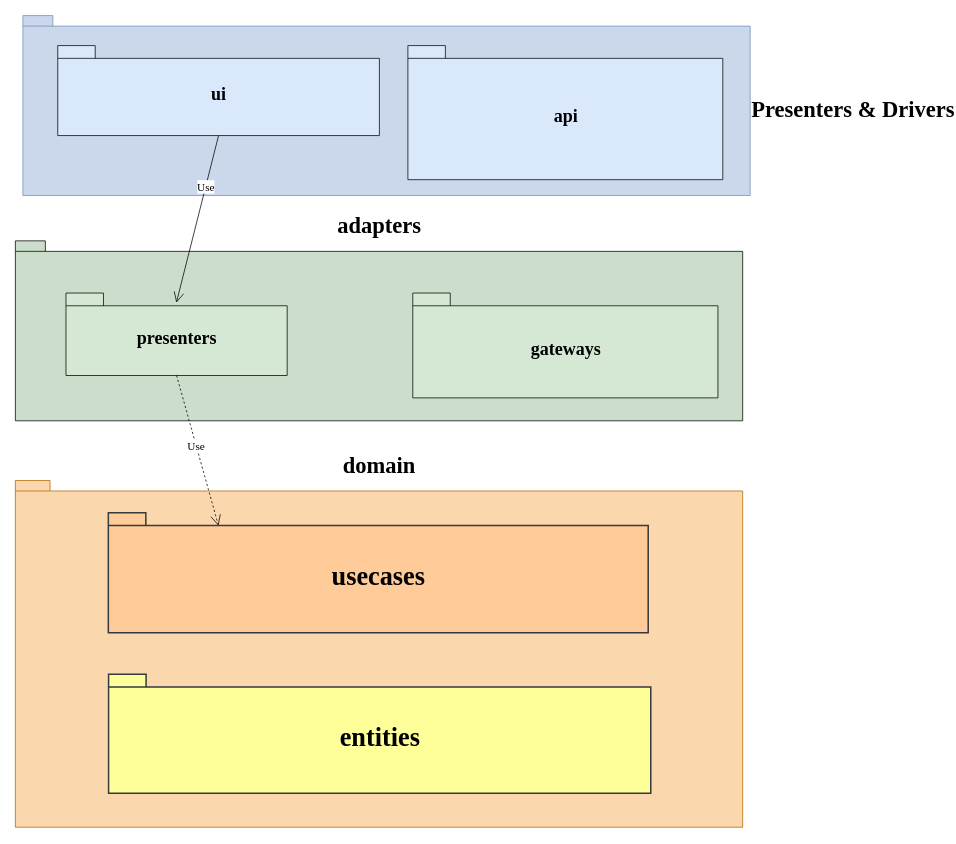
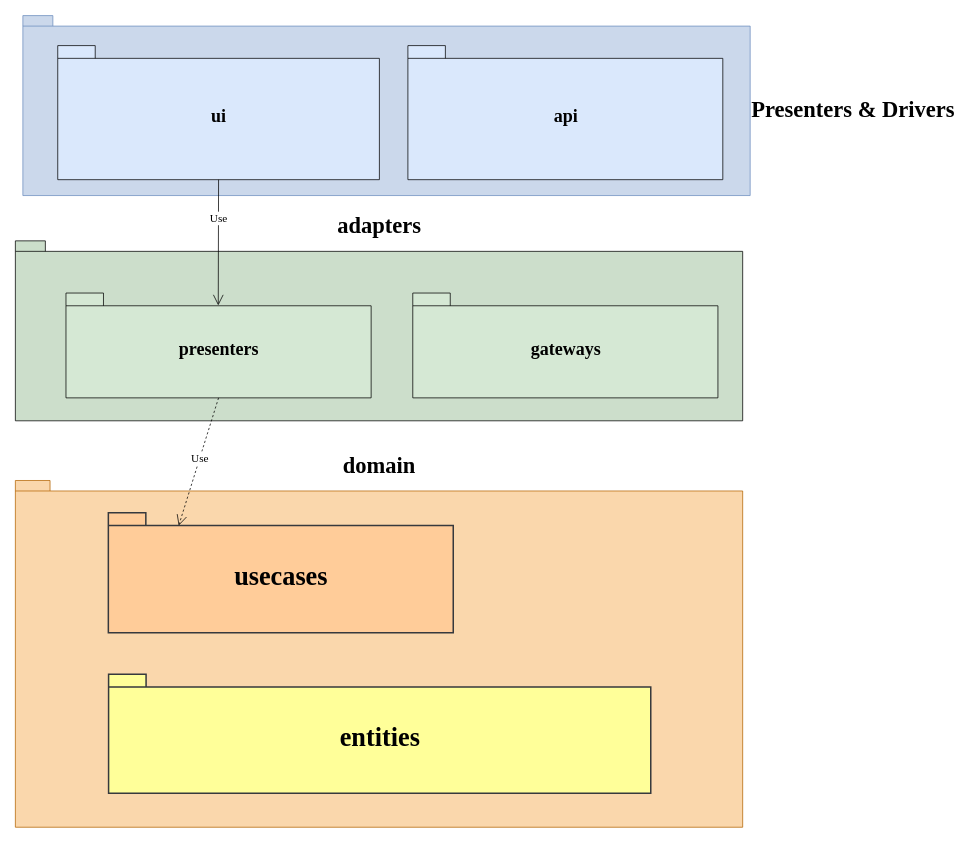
(219, 90) -> (219, 112)
(177, 334) -> (219, 345)
(378, 573) -> (281, 573)
